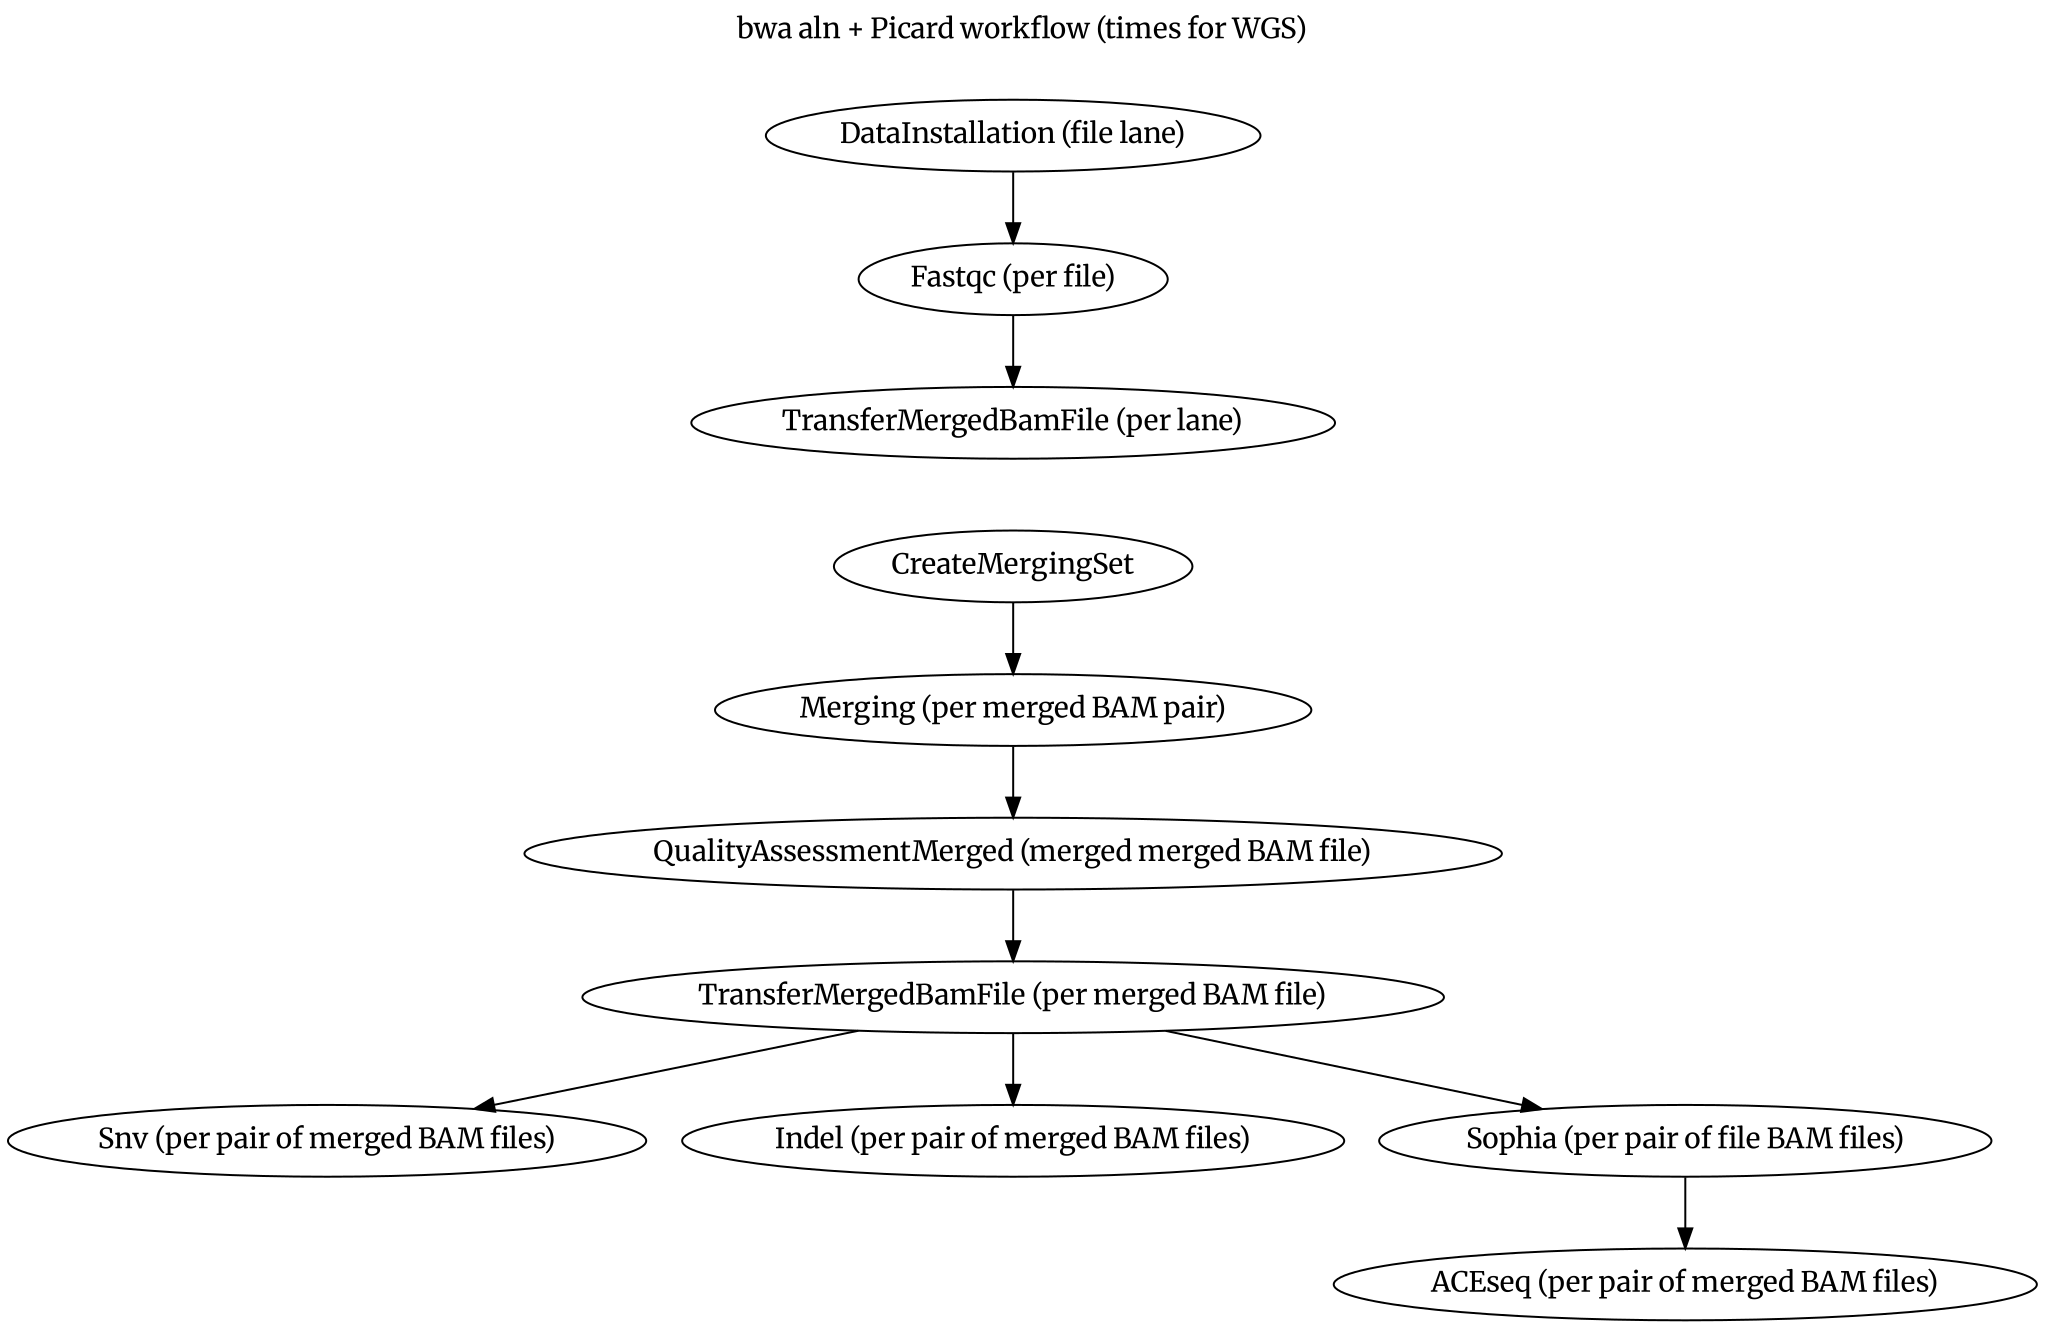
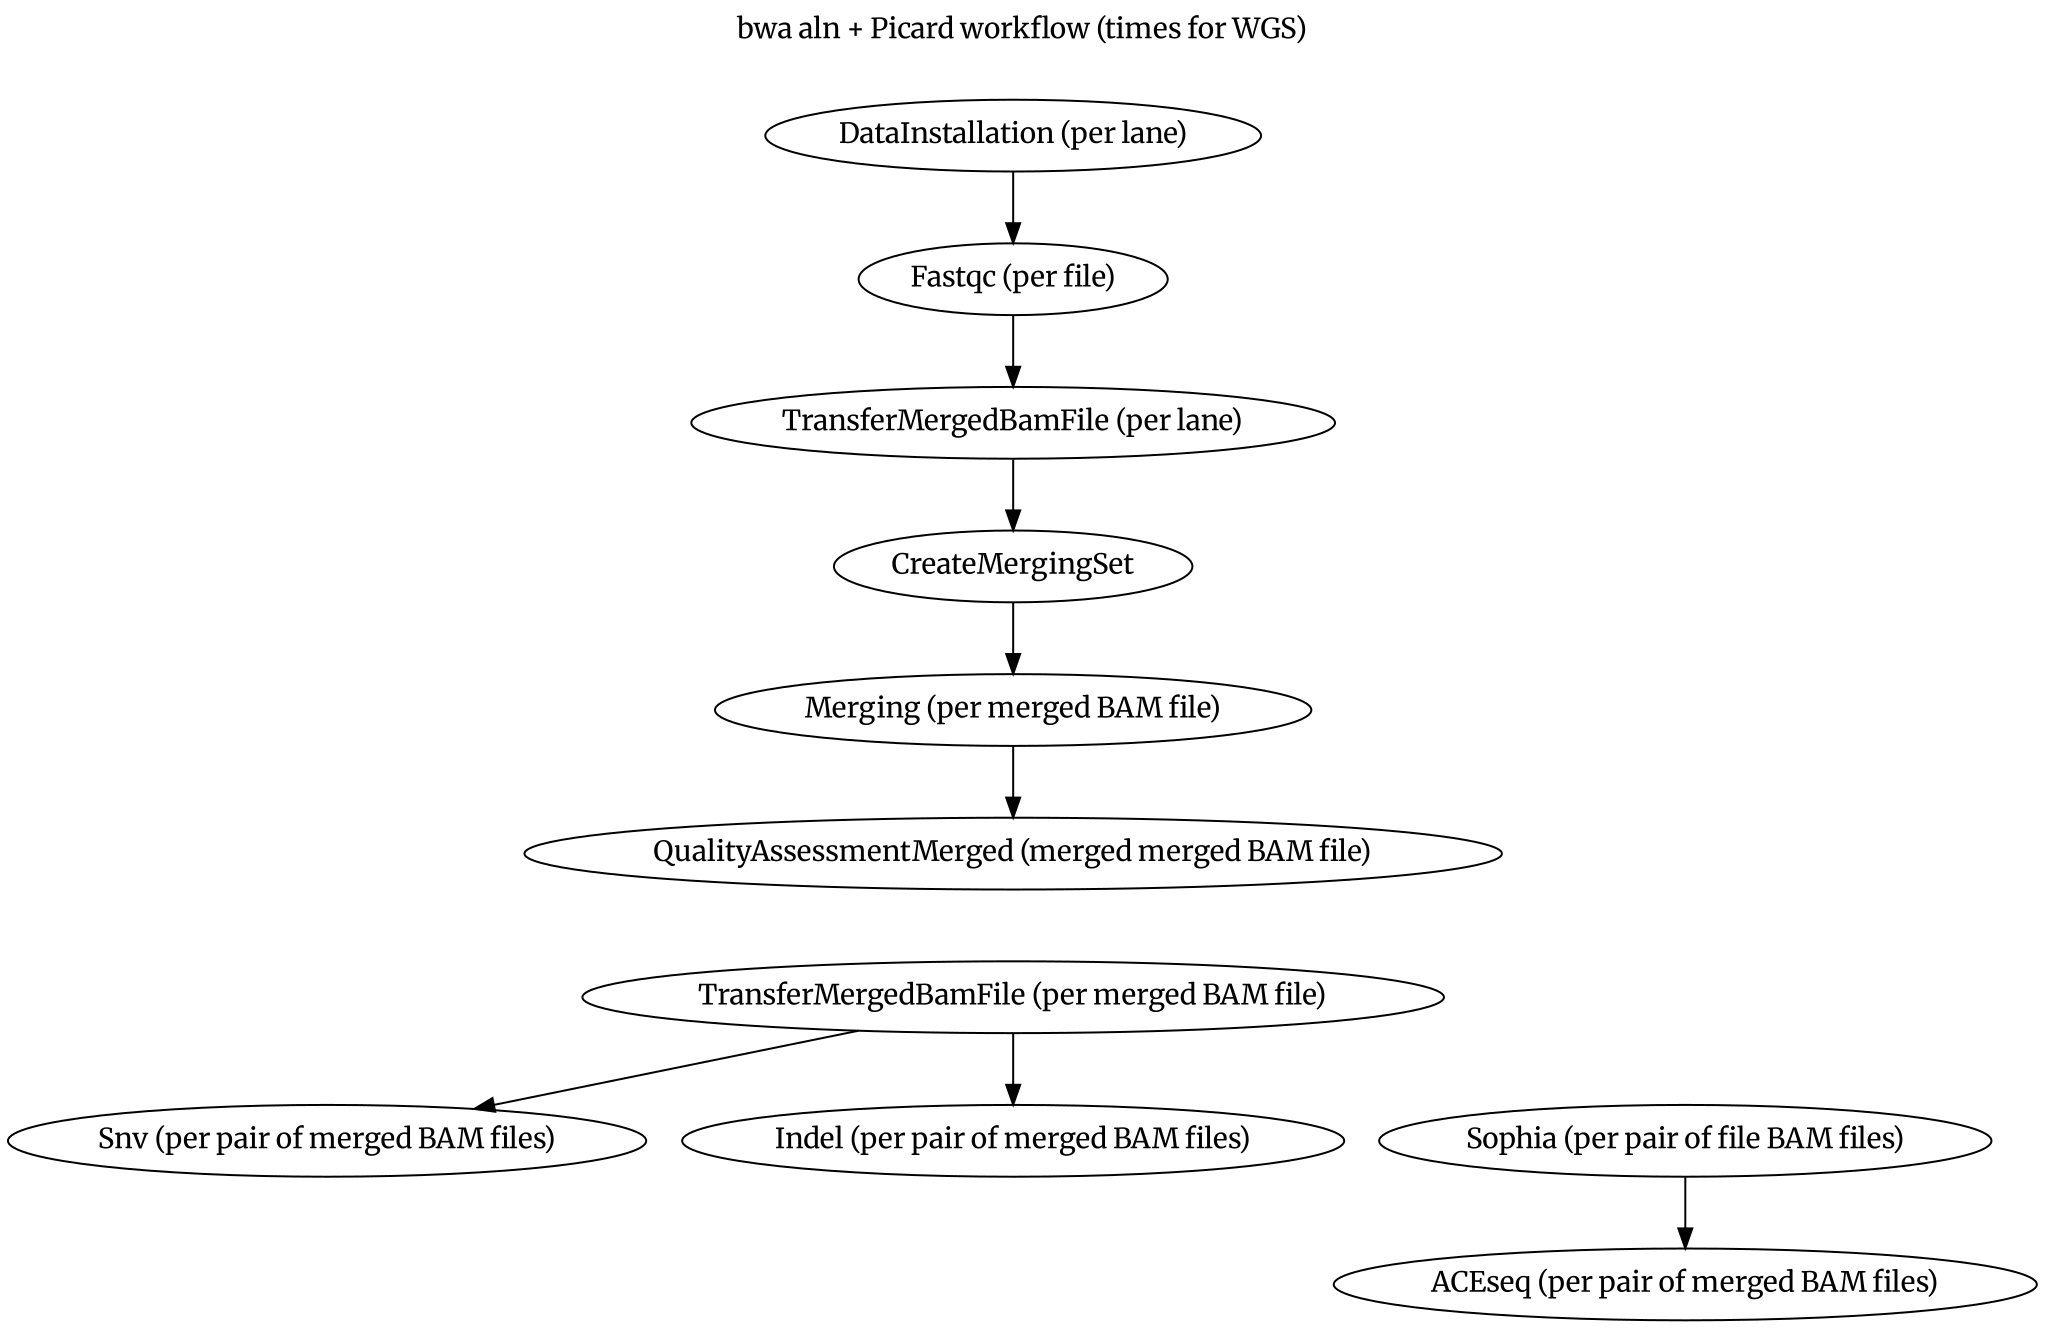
(1013, 136) -> (1013, 136)
none -> (1013, 485)
(1013, 710) -> (1013, 710)
(1013, 916) -> none
(1344, 1068) -> none
